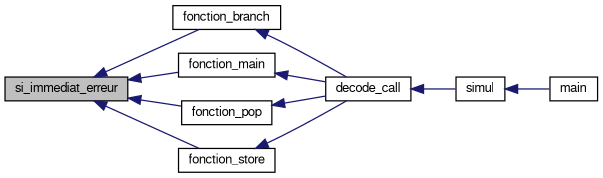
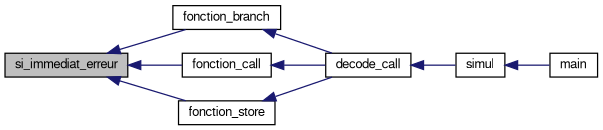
(227, 65) -> (227, 65)
(227, 113) -> none
